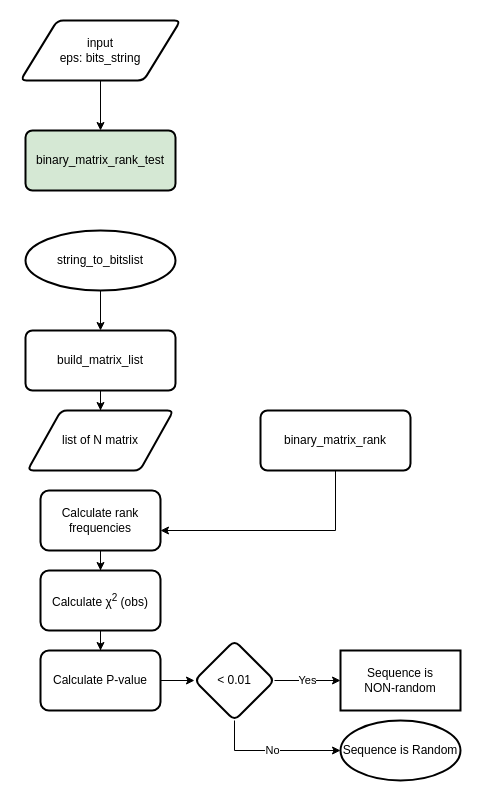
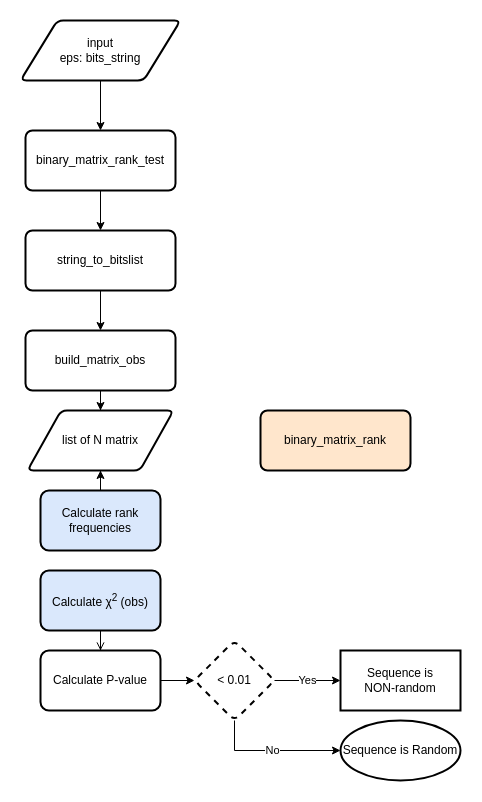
(101, 161) -> (101, 161)
none -> (101, 207)
(101, 261) -> (101, 261)
(101, 361) -> (101, 361)
(336, 441) -> (336, 441)
(101, 521) -> (101, 521)
(281, 531) -> none
(101, 565) -> (101, 477)
(101, 601) -> (101, 601)
(101, 642) -> (101, 644)
(235, 681) -> (235, 681)
